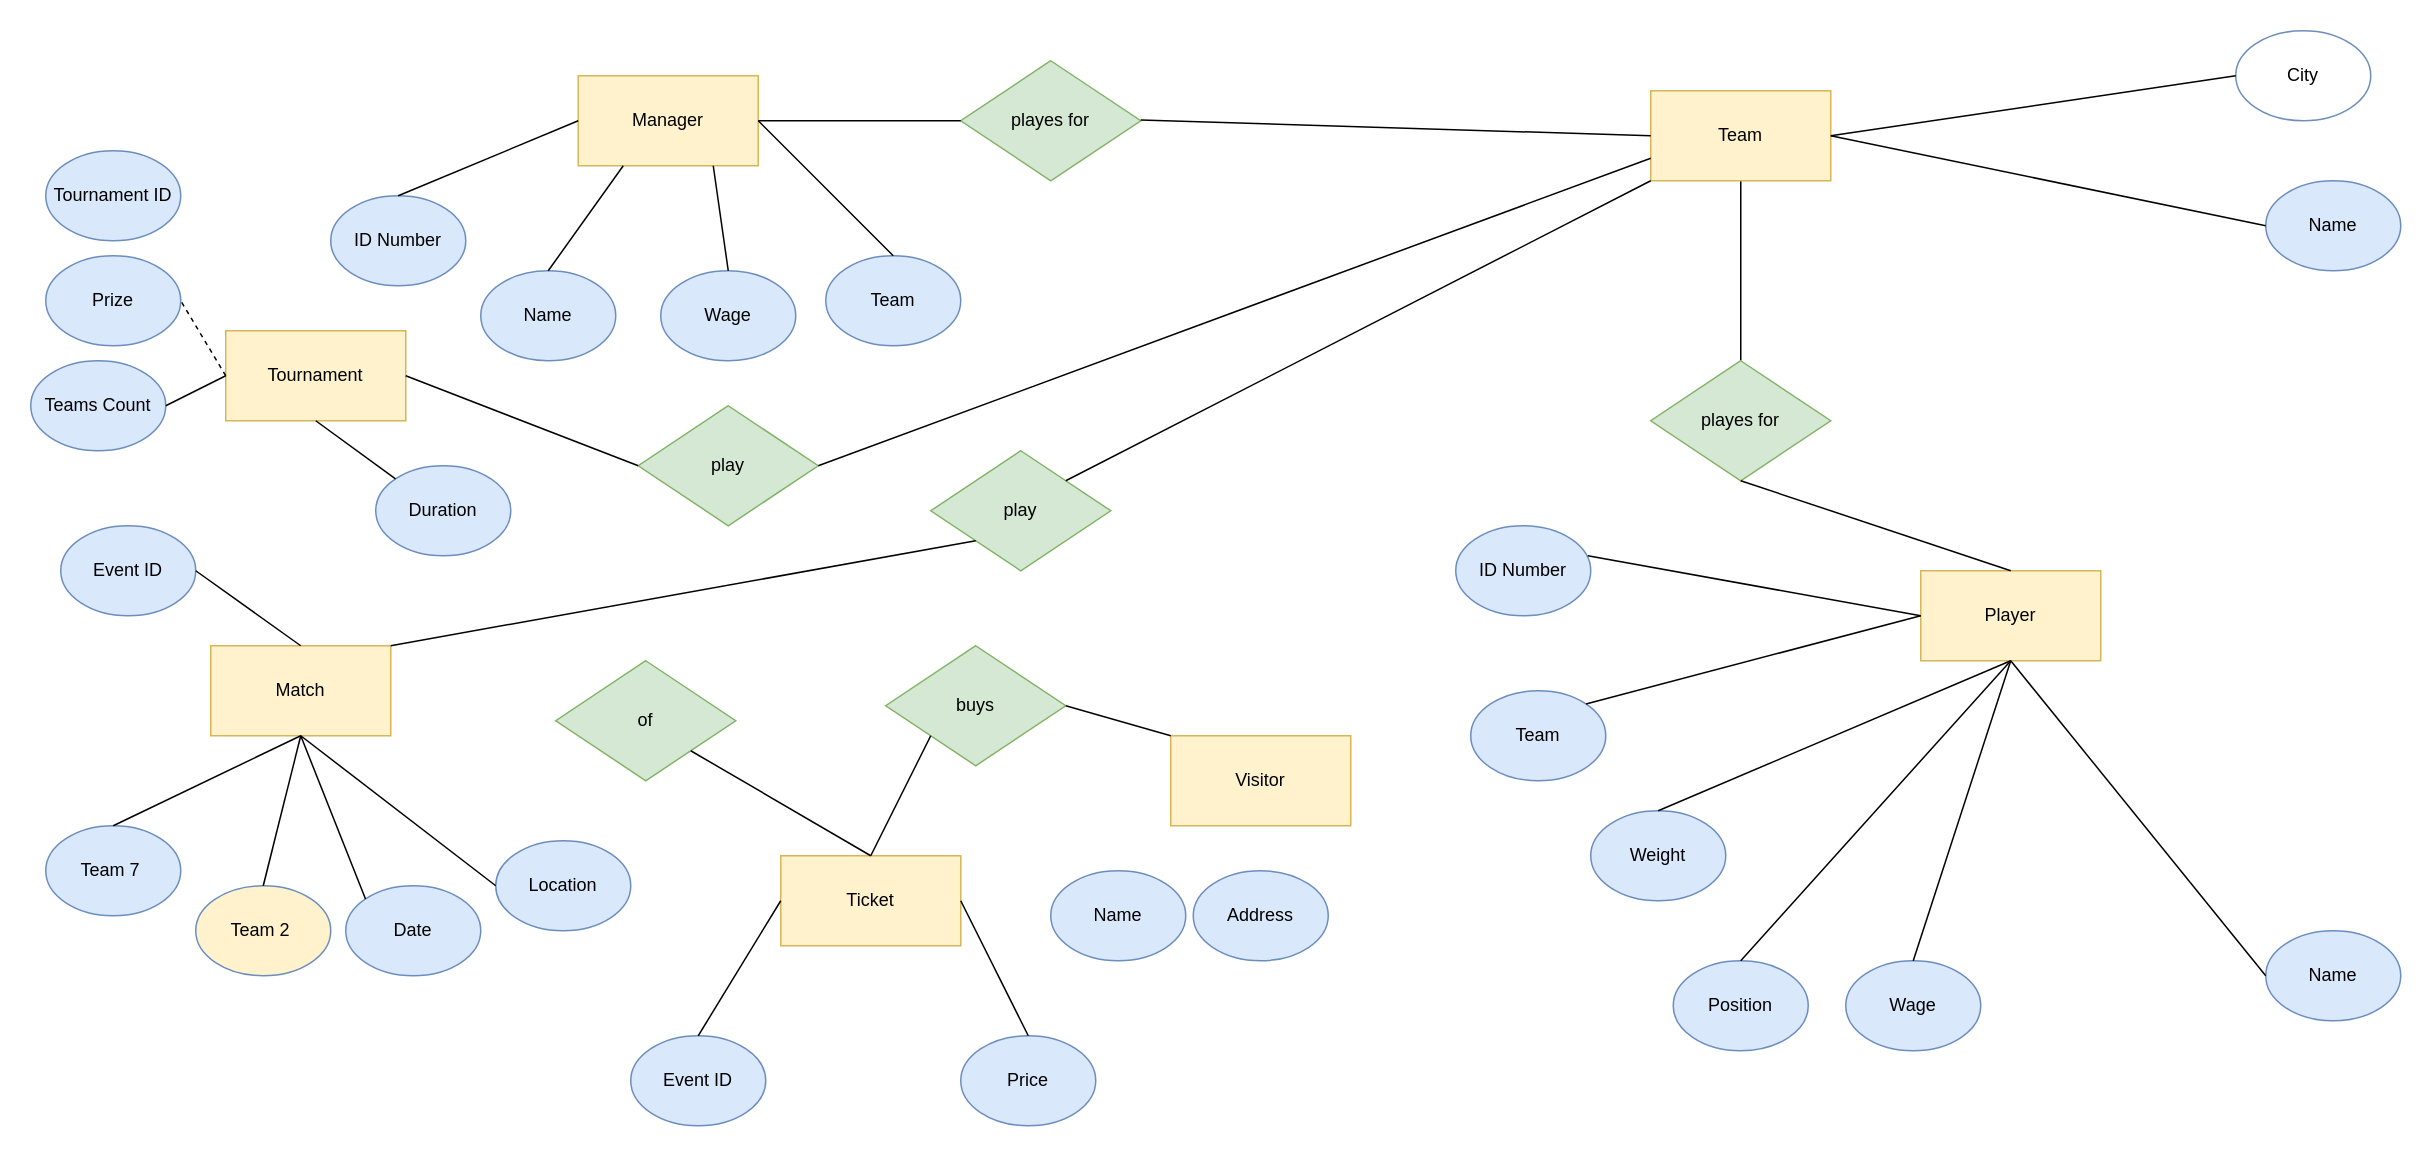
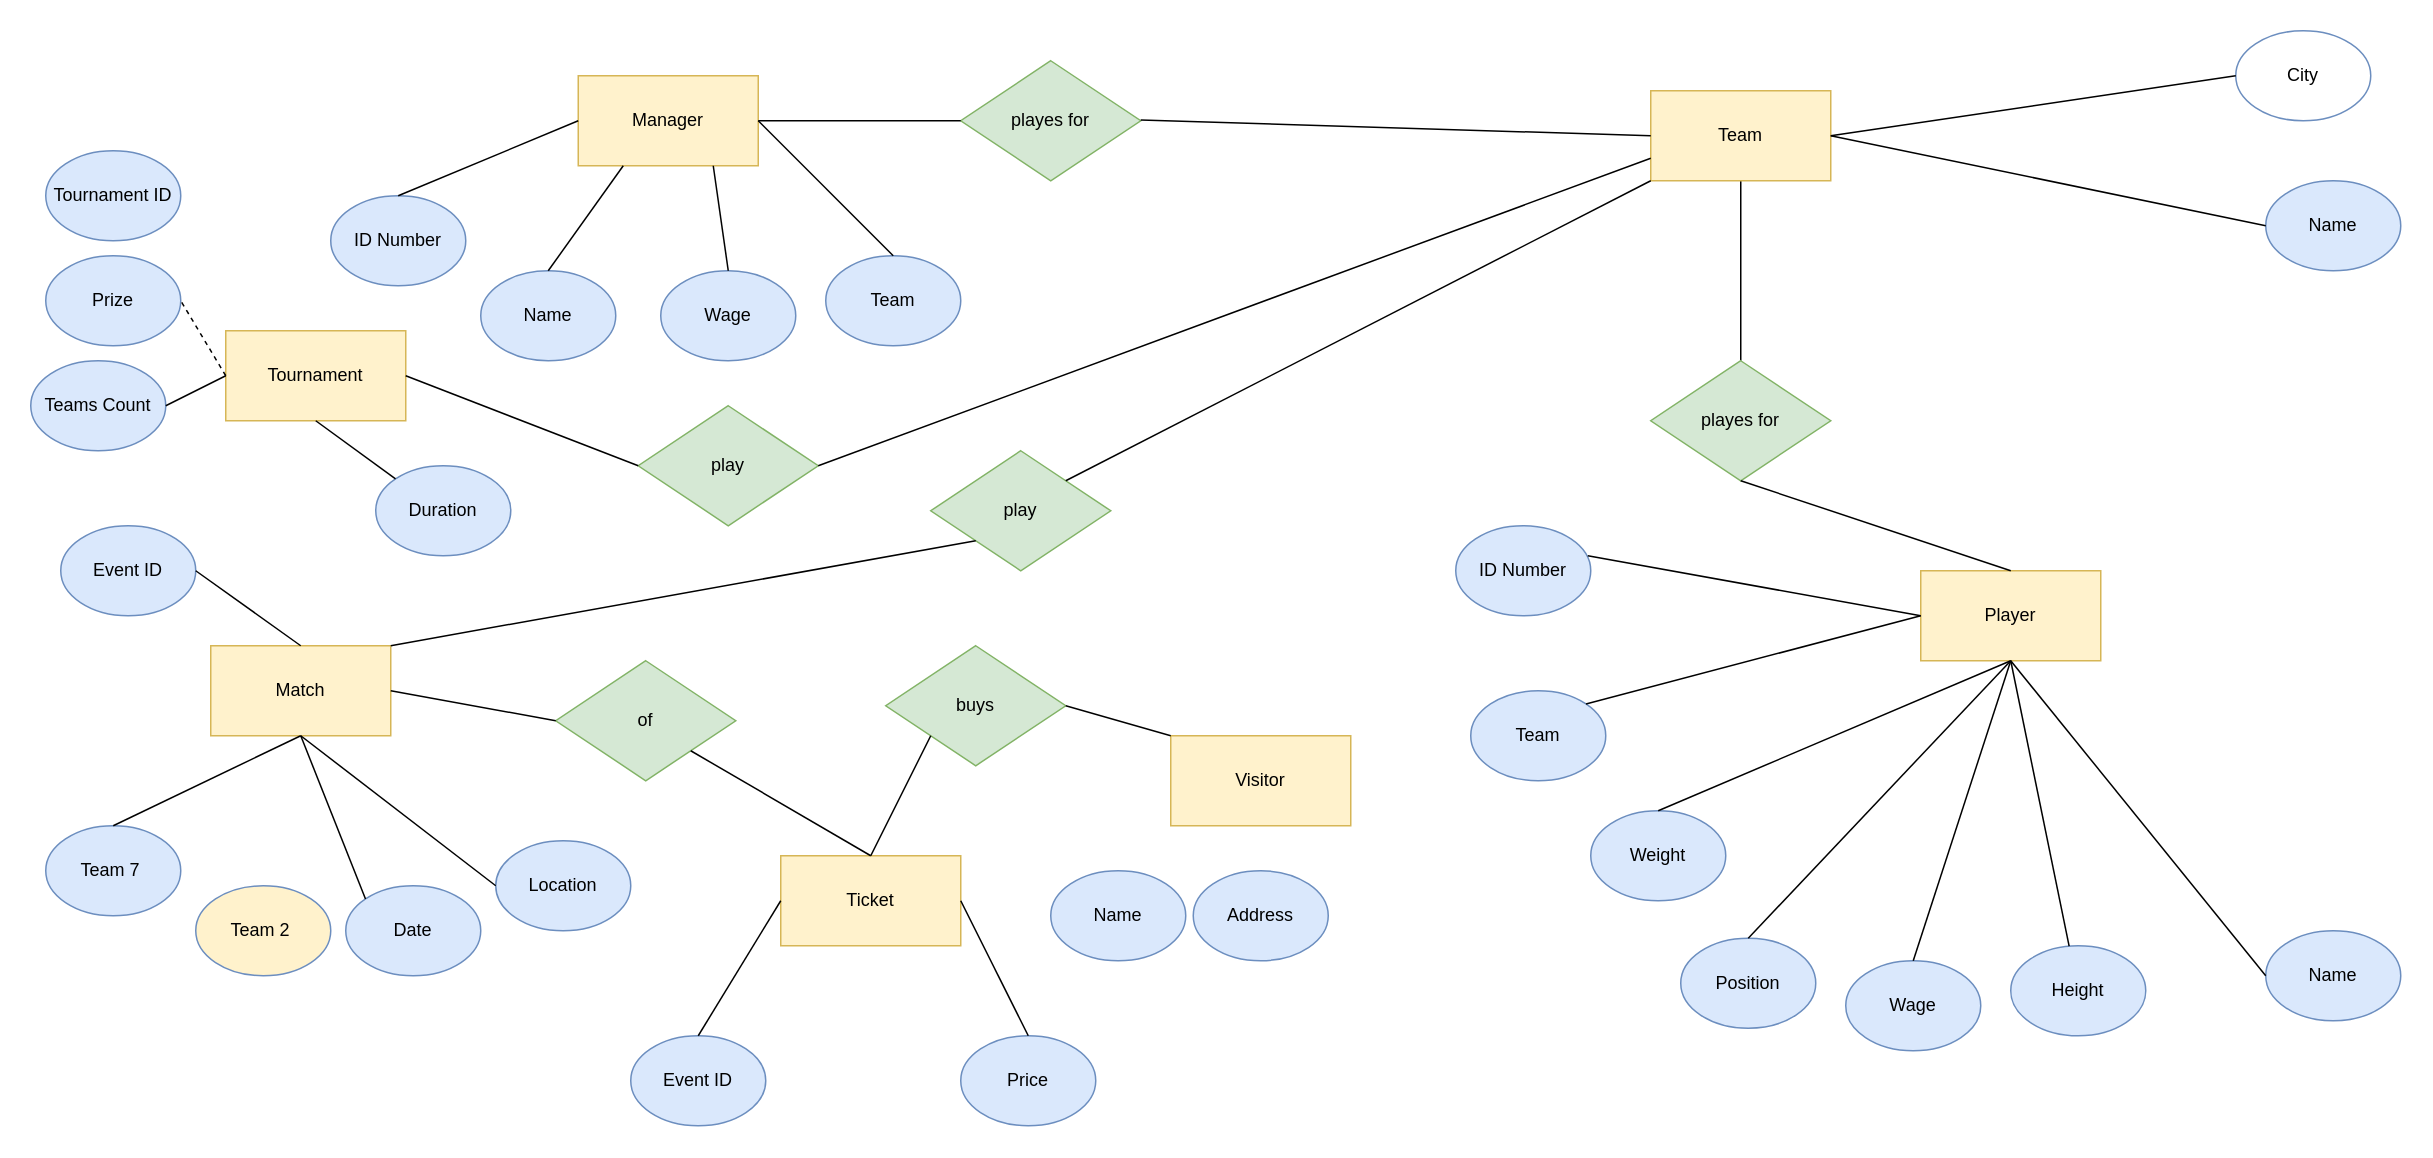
none -> (473, 706)
none -> (2040, 806)
(281, 814) -> none
none -> (2078, 991)
(1741, 1006) -> (1748, 983)
